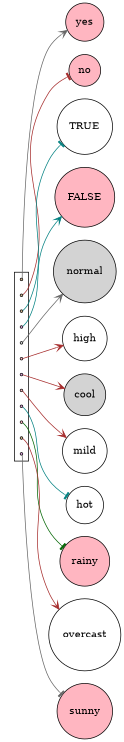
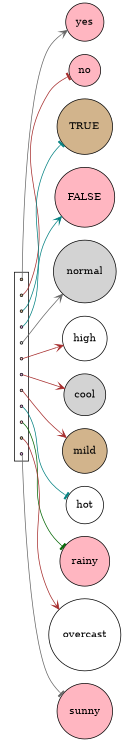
(85, 127) -> (85, 127)
(85, 451) -> (85, 451)
